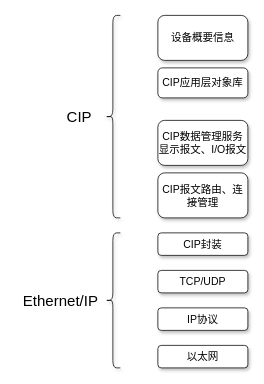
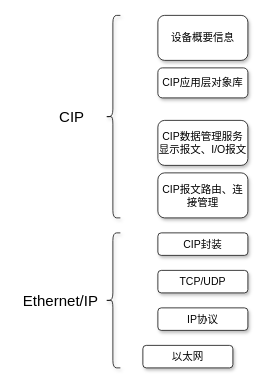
(79, 117) -> (72, 117)
(203, 357) -> (188, 357)
